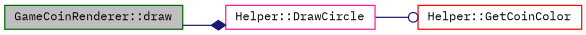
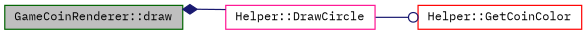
(197, 25) -> (211, 9)
